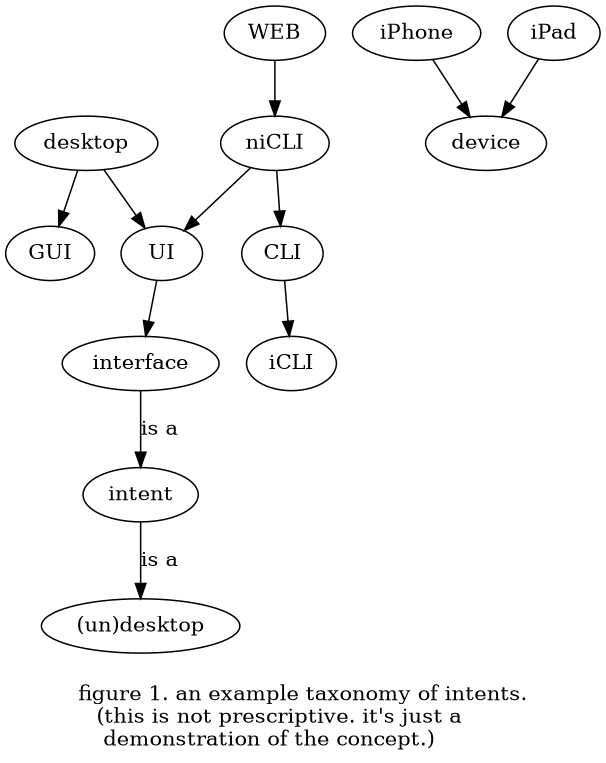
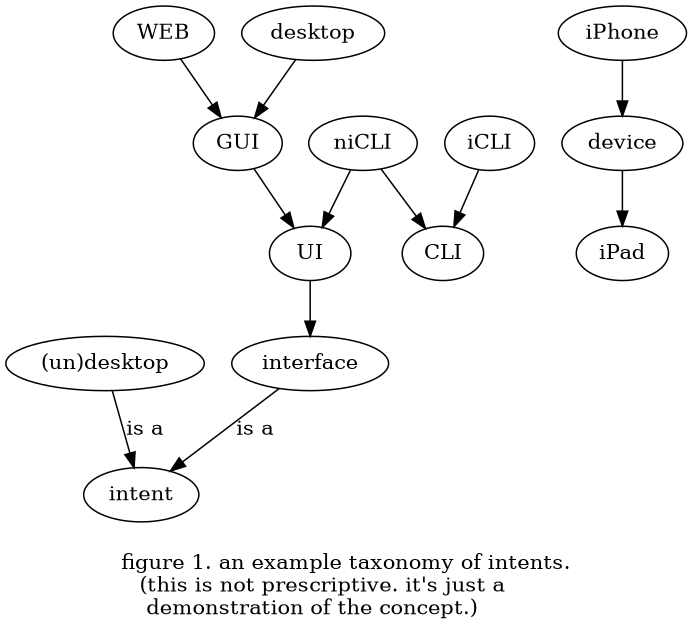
(275, 81) -> (196, 82)
(524, 81) -> (622, 191)
(120, 192) -> (270, 192)
(286, 301) -> (469, 191)
(141, 553) -> (121, 422)
